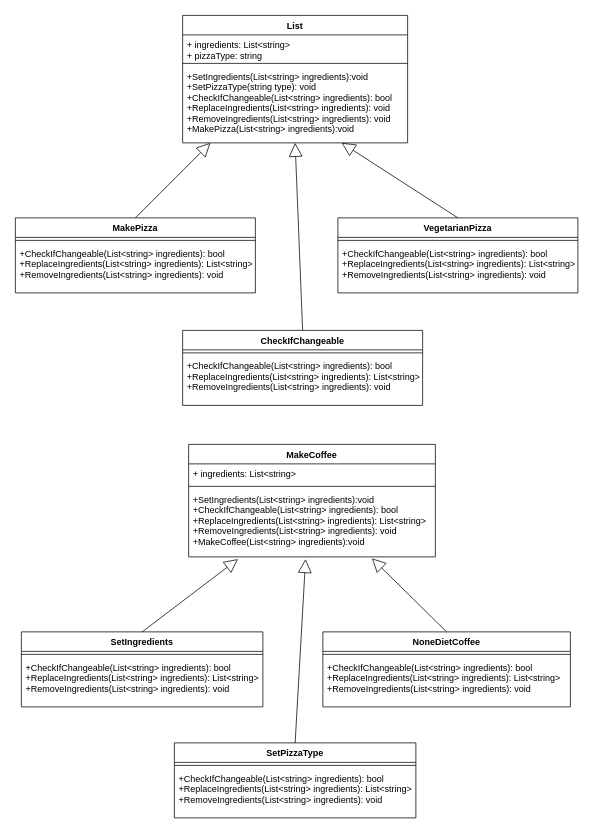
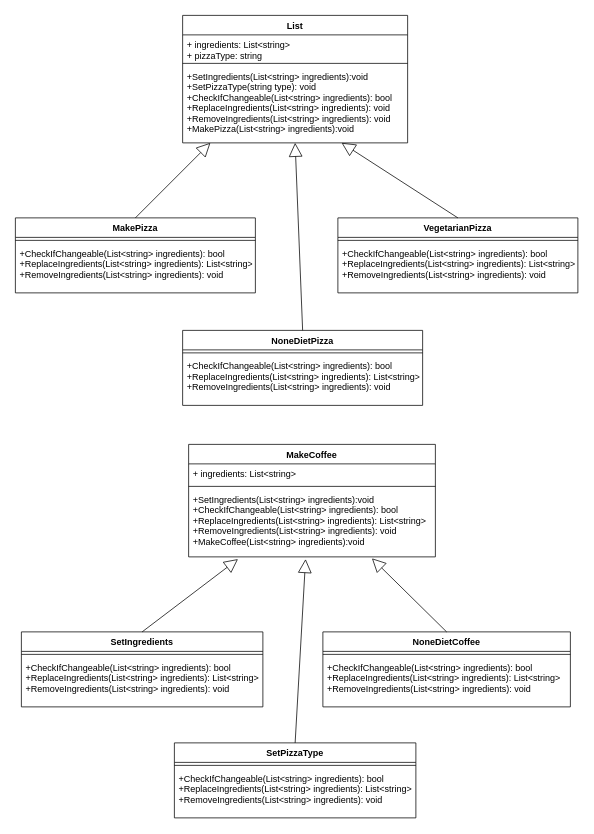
(302, 341) -> (302, 341)
